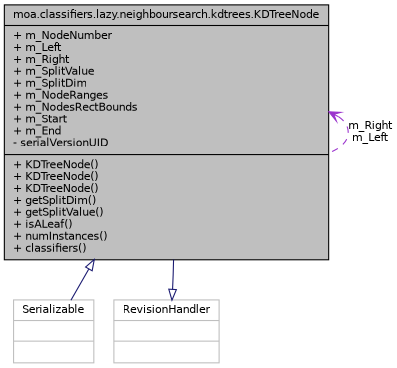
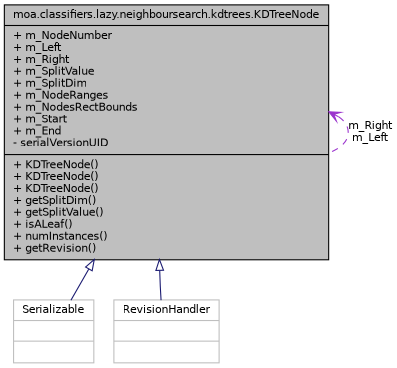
(50, 248) -> (55, 248)
(173, 274) -> (160, 285)
